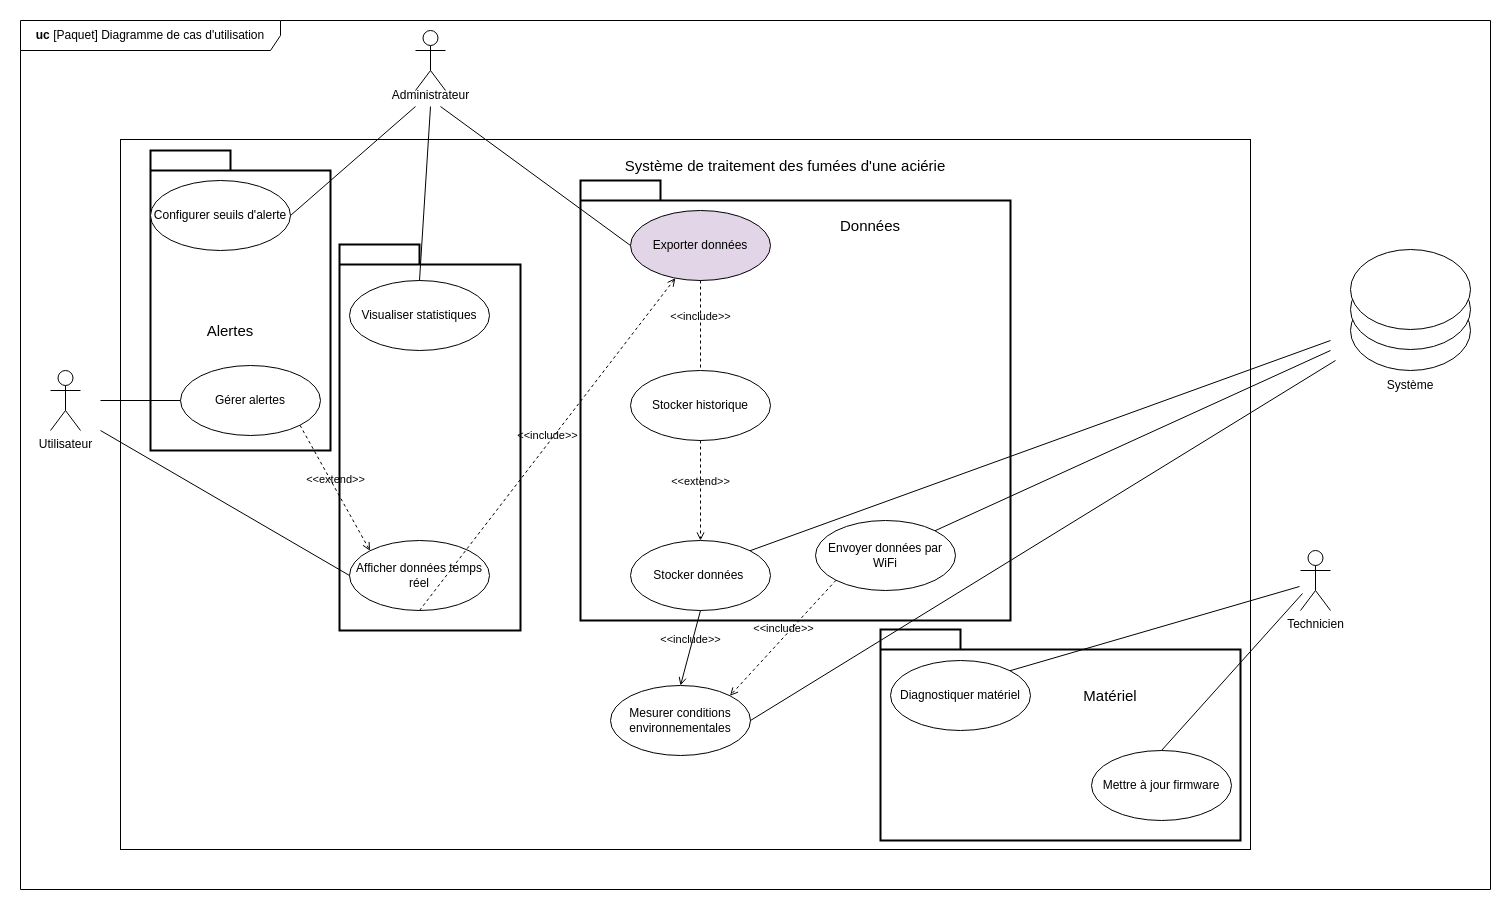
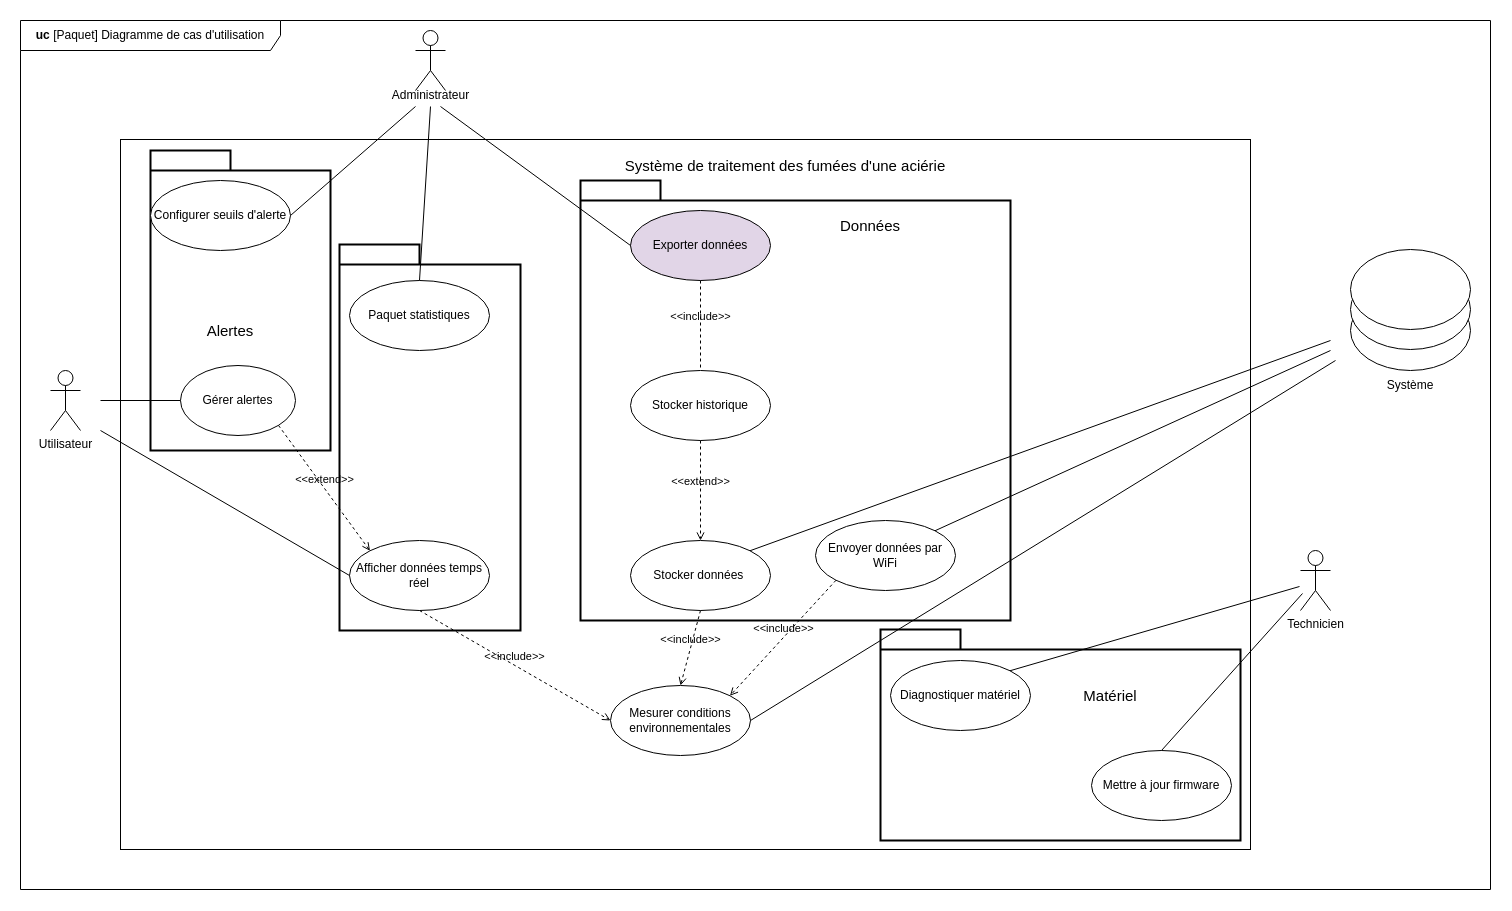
(420, 316) -> (420, 316)
(251, 401) -> (238, 401)
(546, 446) -> (514, 665)
(691, 646) -> (691, 646)
